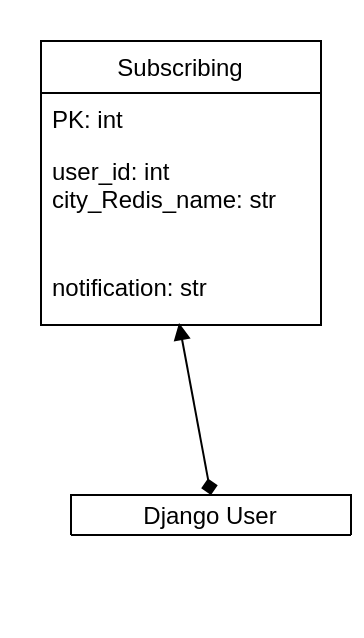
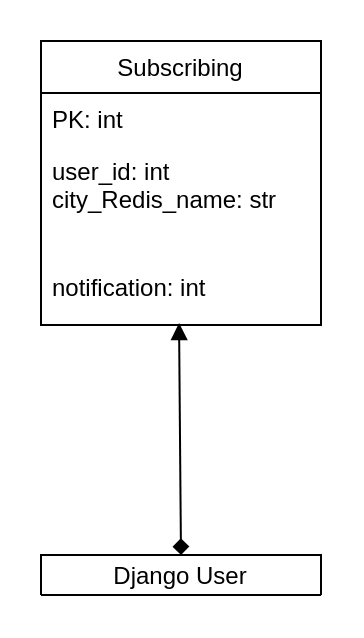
(151, 288) -> (148, 288)
(211, 515) -> (181, 575)
